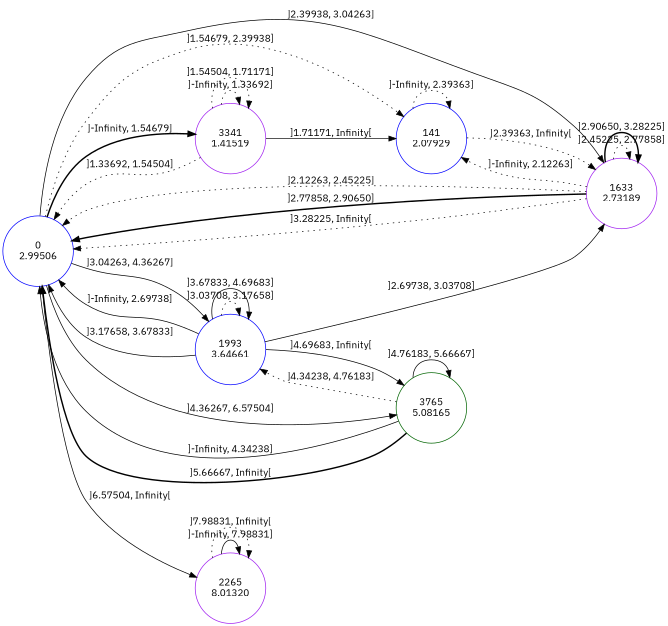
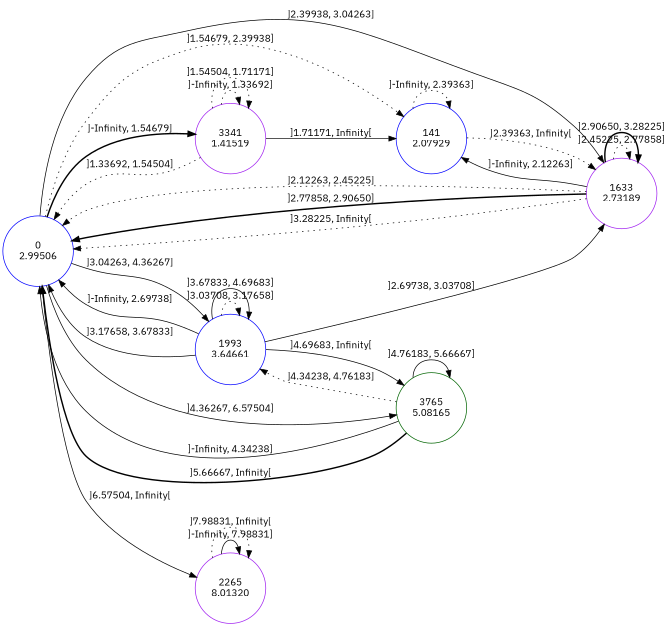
(526, 179) -> (526, 179)
